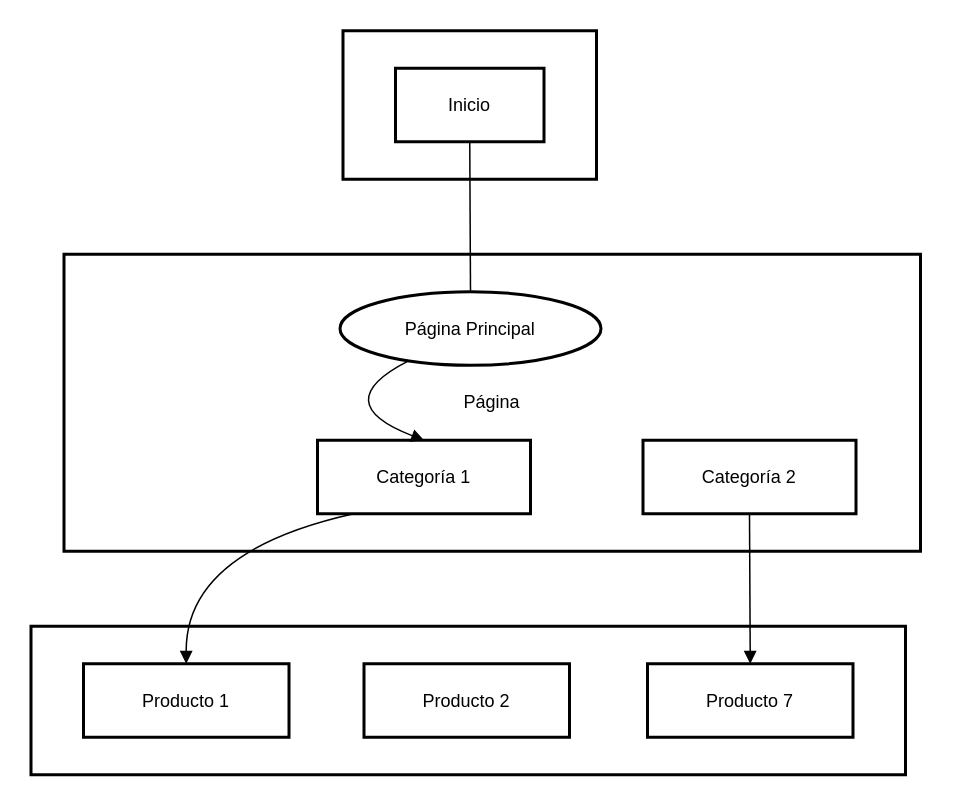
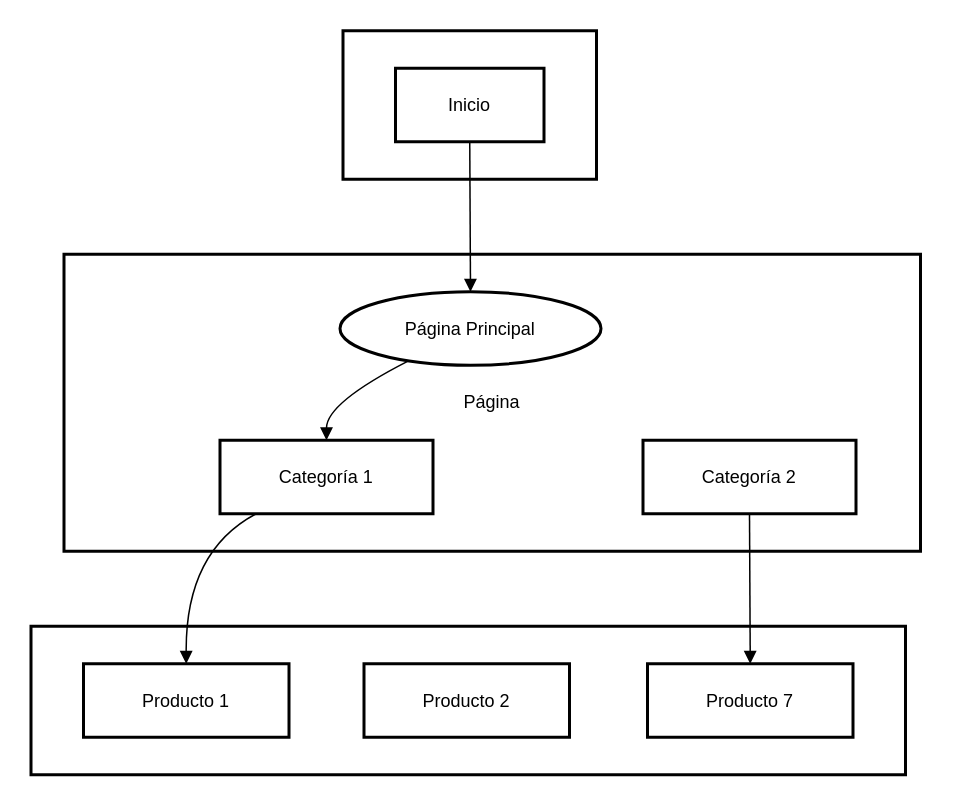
(470, 284) -> (470, 278)
(424, 477) -> (326, 477)
